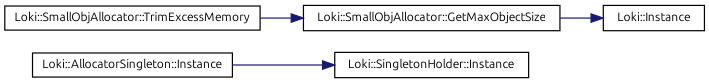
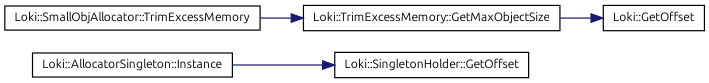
(432, 18) -> (432, 18)
(654, 18) -> (654, 18)
(432, 65) -> (432, 65)
